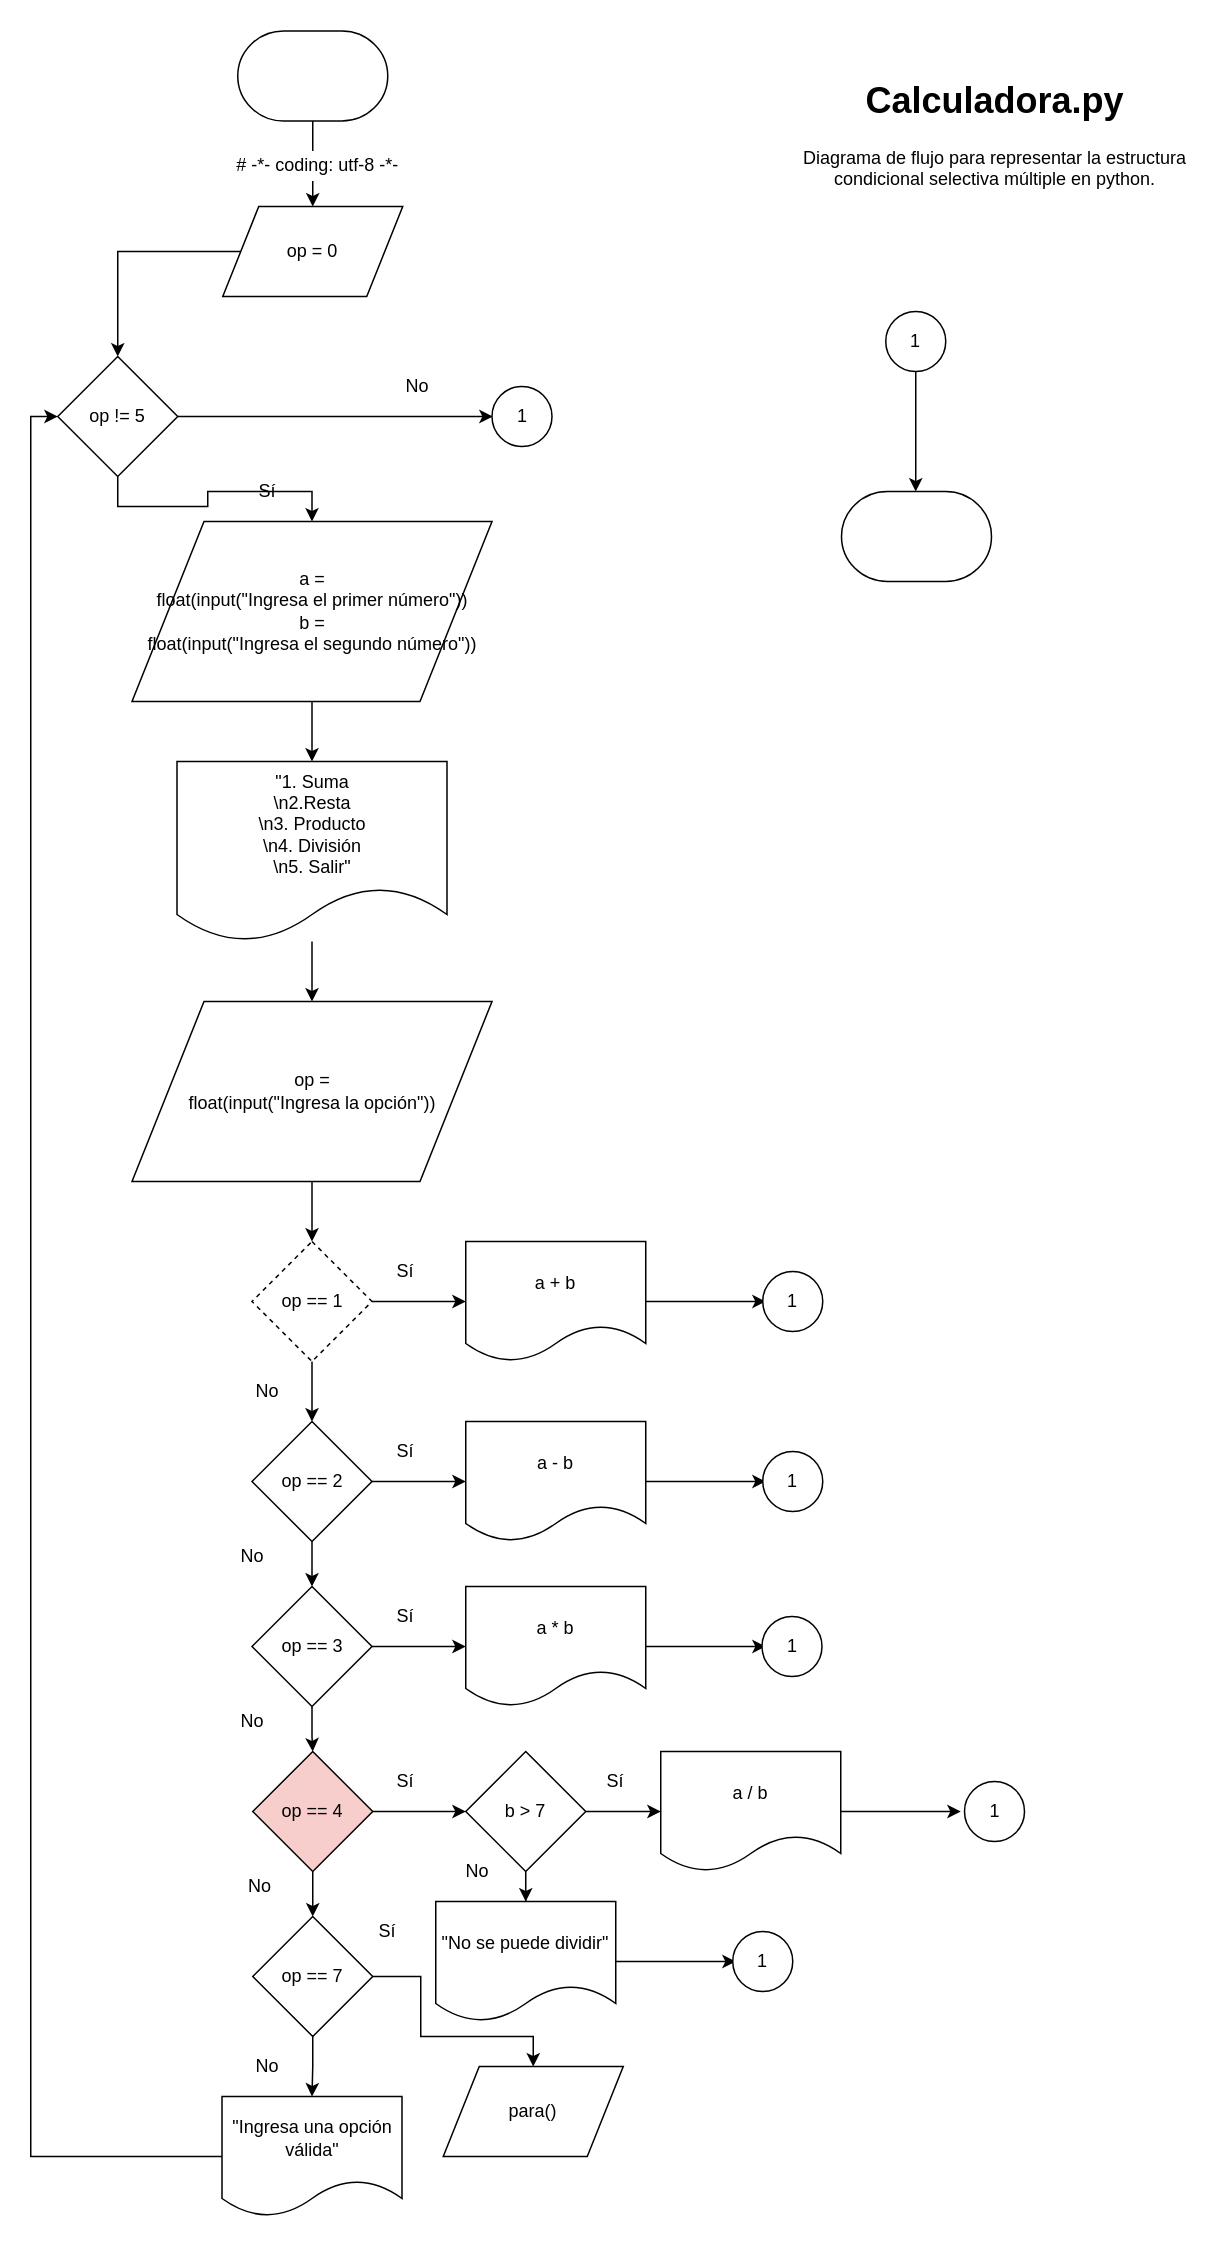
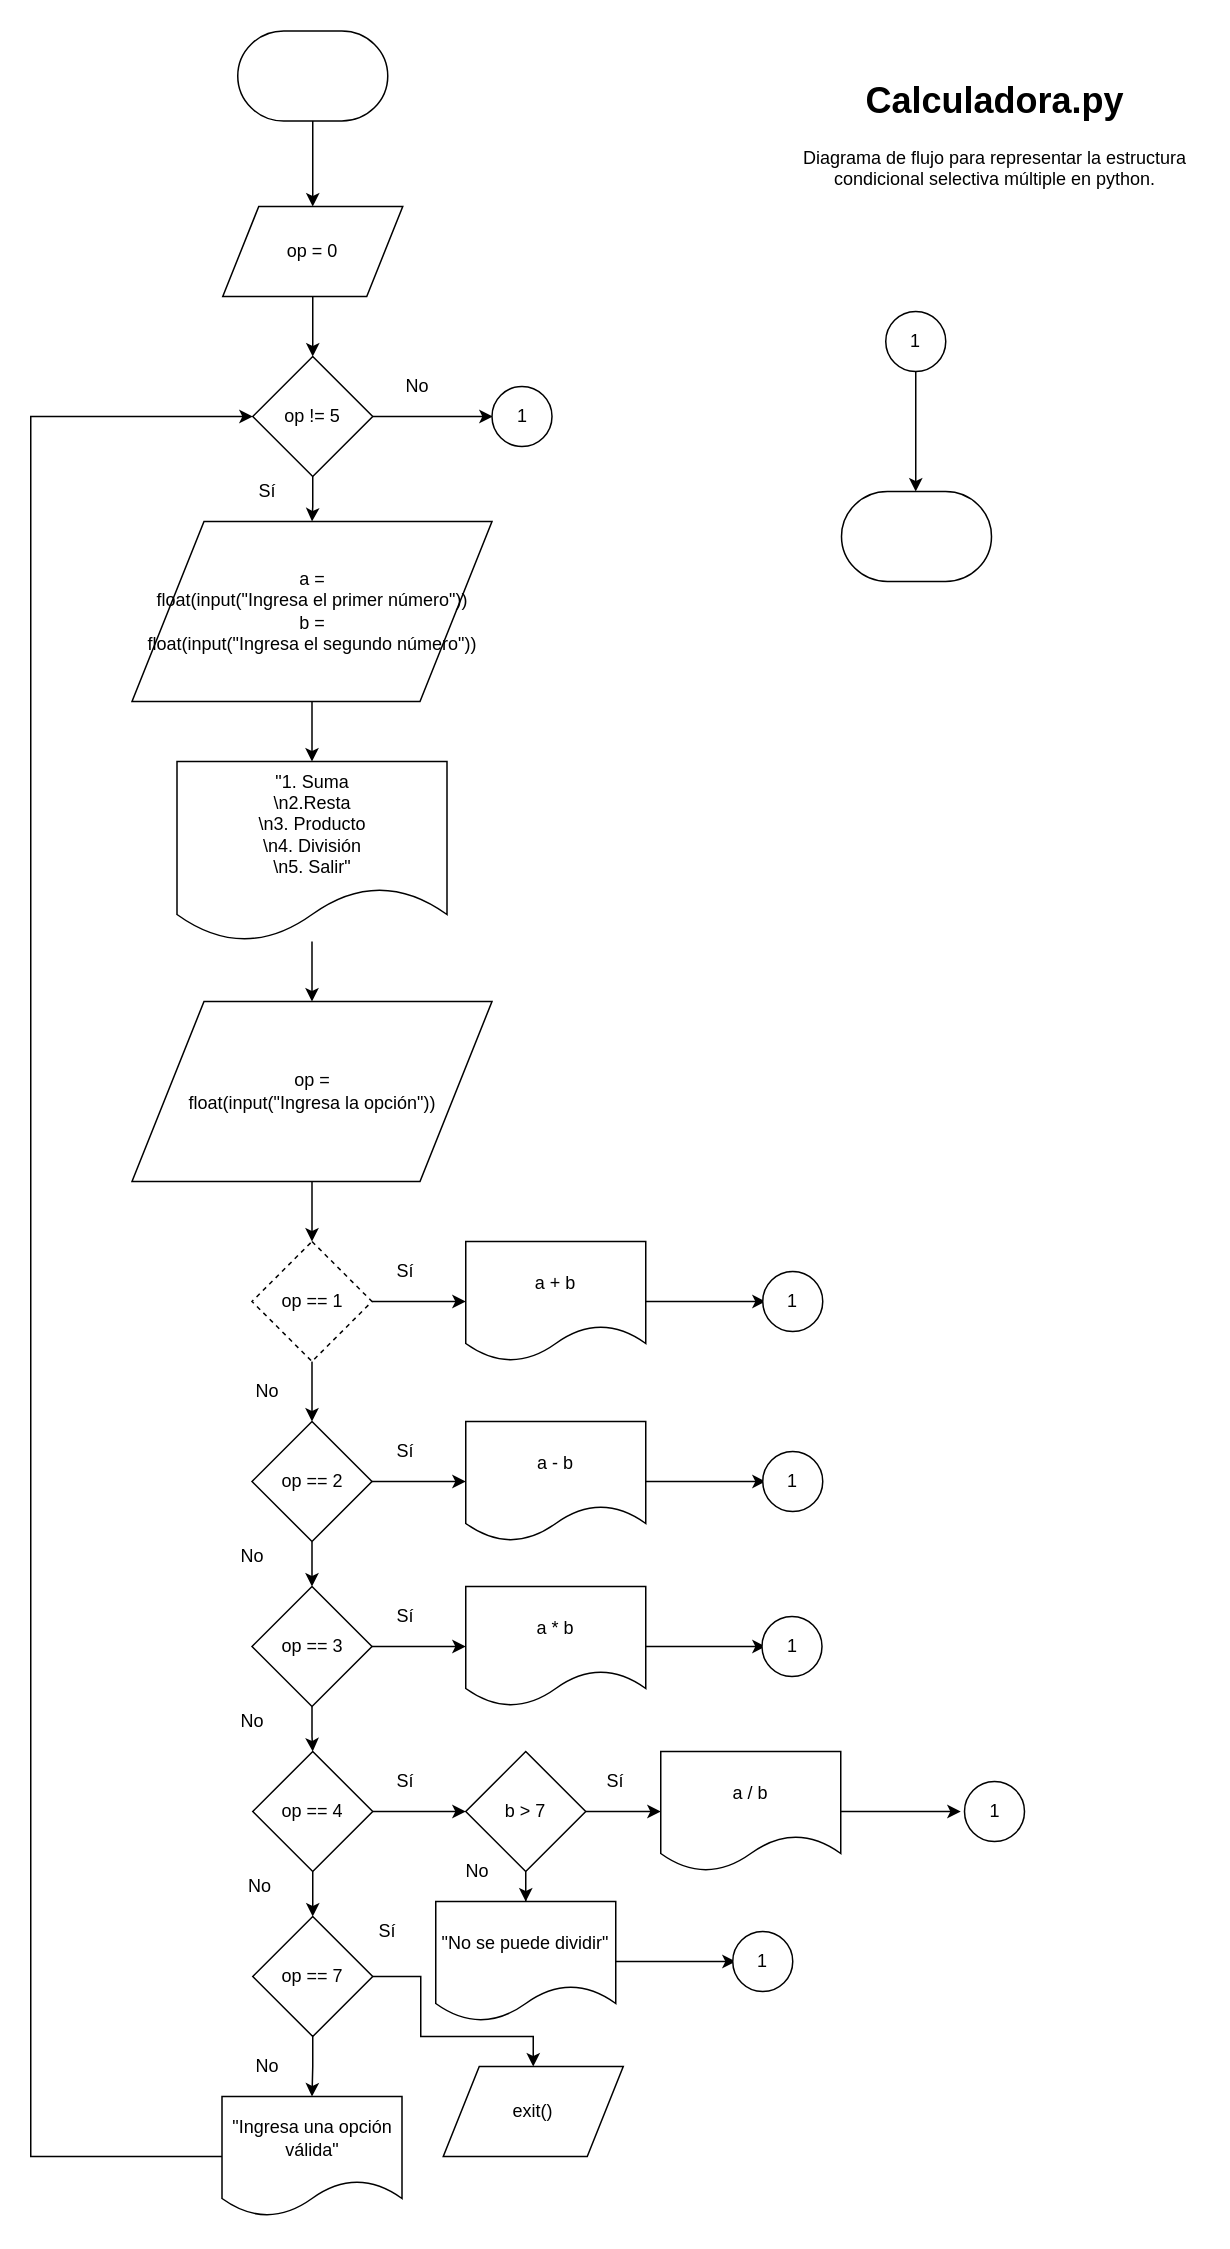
(318, 166) -> none
(118, 416) -> (313, 416)
(313, 1811) -> (313, 1811)
(533, 2111) -> (533, 2111)
